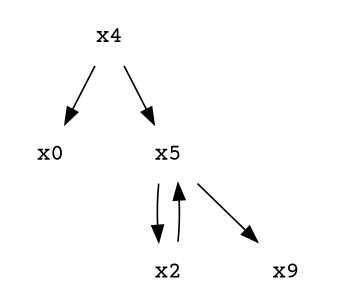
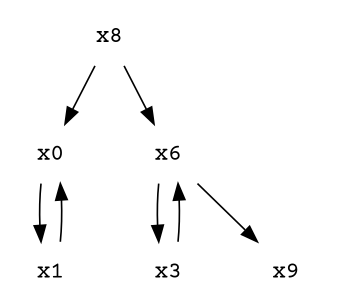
(110, 36) -> (110, 36)
(168, 154) -> (168, 154)
none -> (51, 271)
(168, 271) -> (168, 271)
